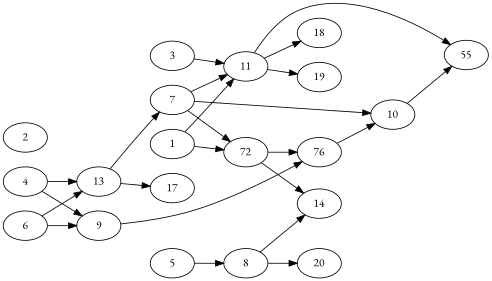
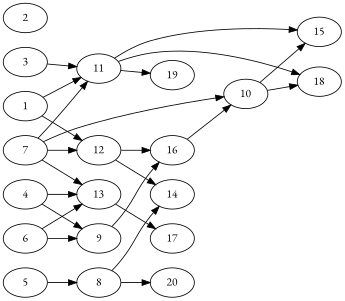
(466, 55) -> (319, 32)
none -> (279, 88)
(132, 143) -> (59, 170)
(246, 152) -> (99, 150)
(319, 152) -> (172, 150)
